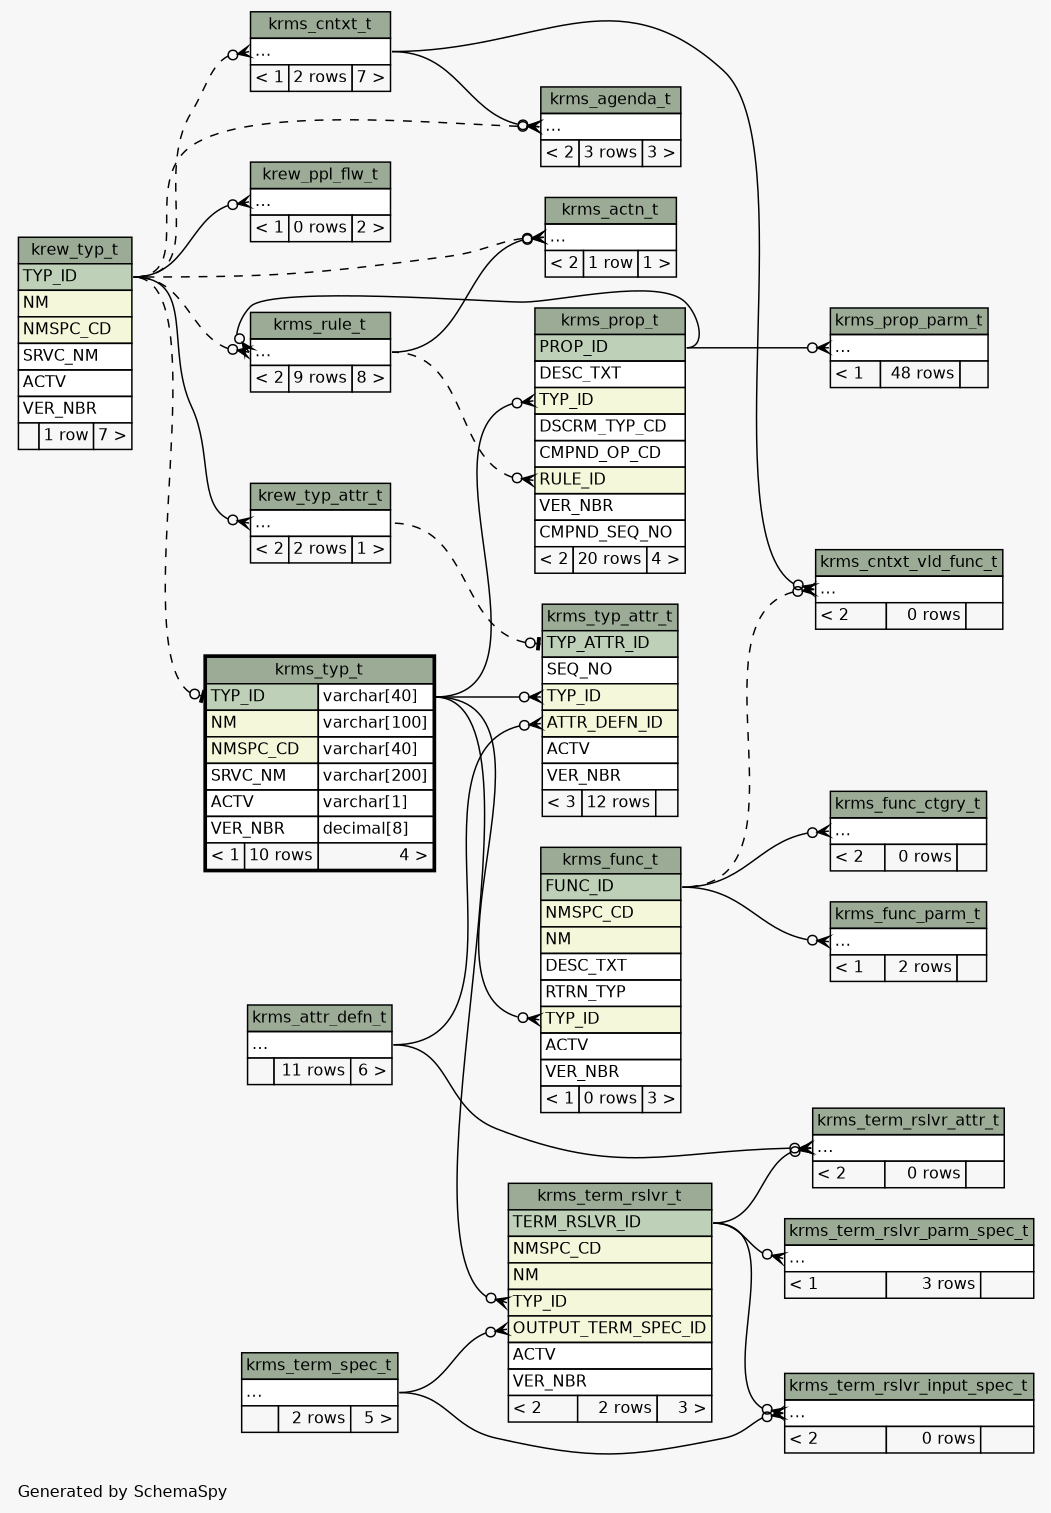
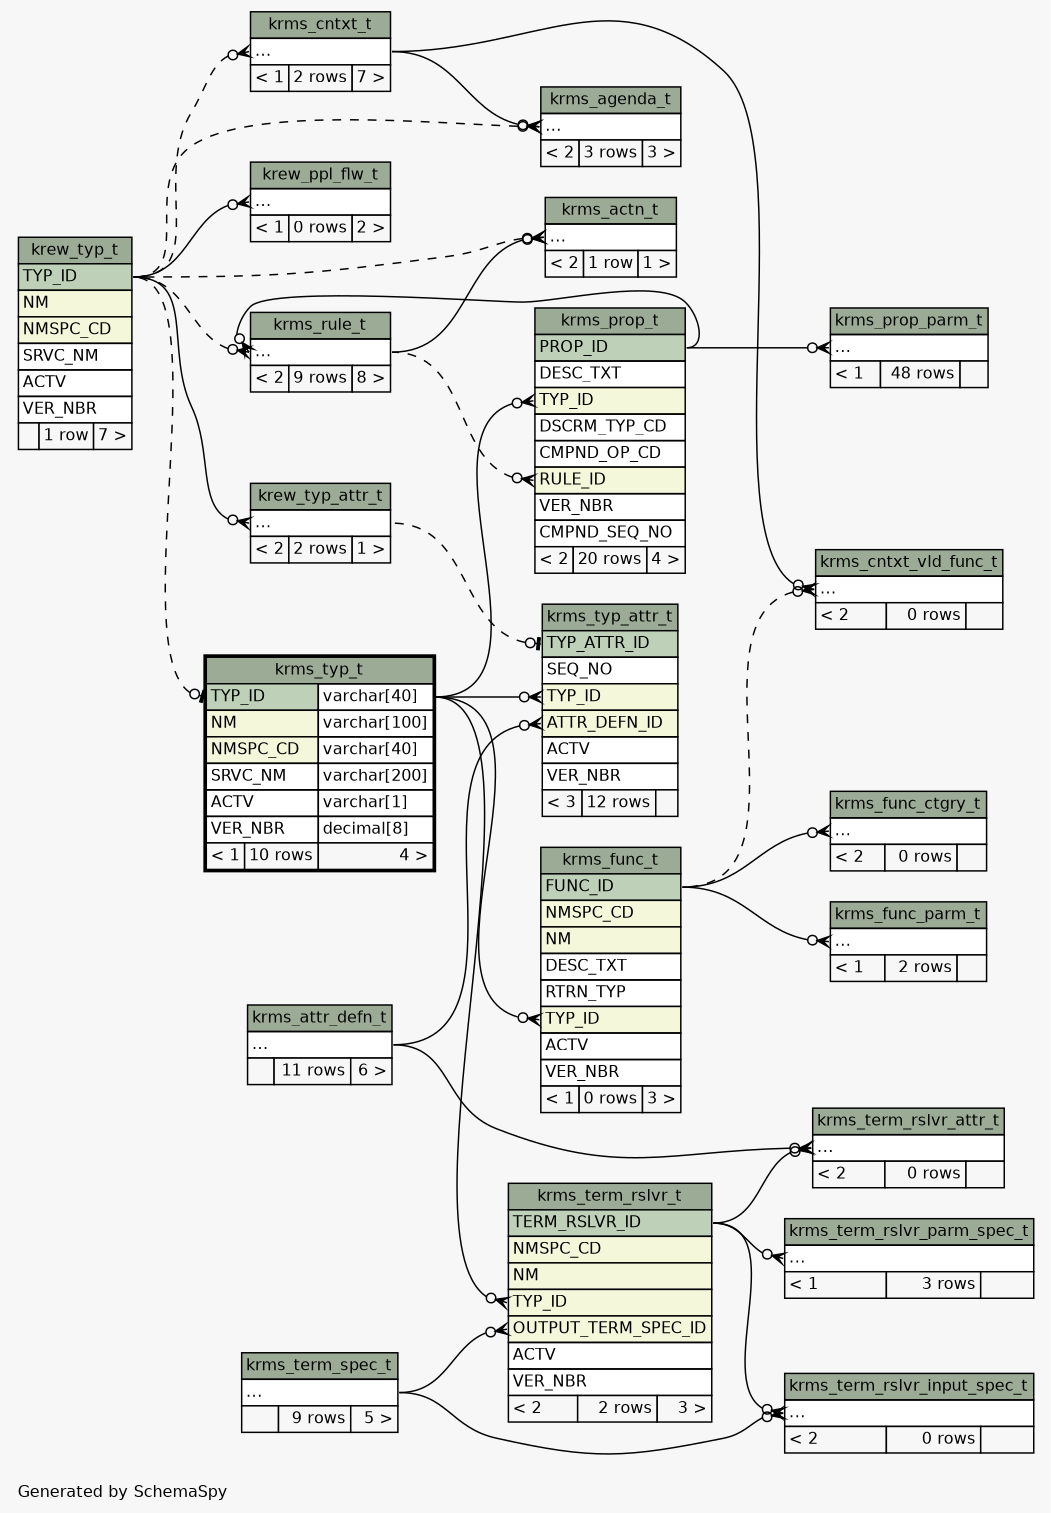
(319, 1418) -> (319, 1418)
